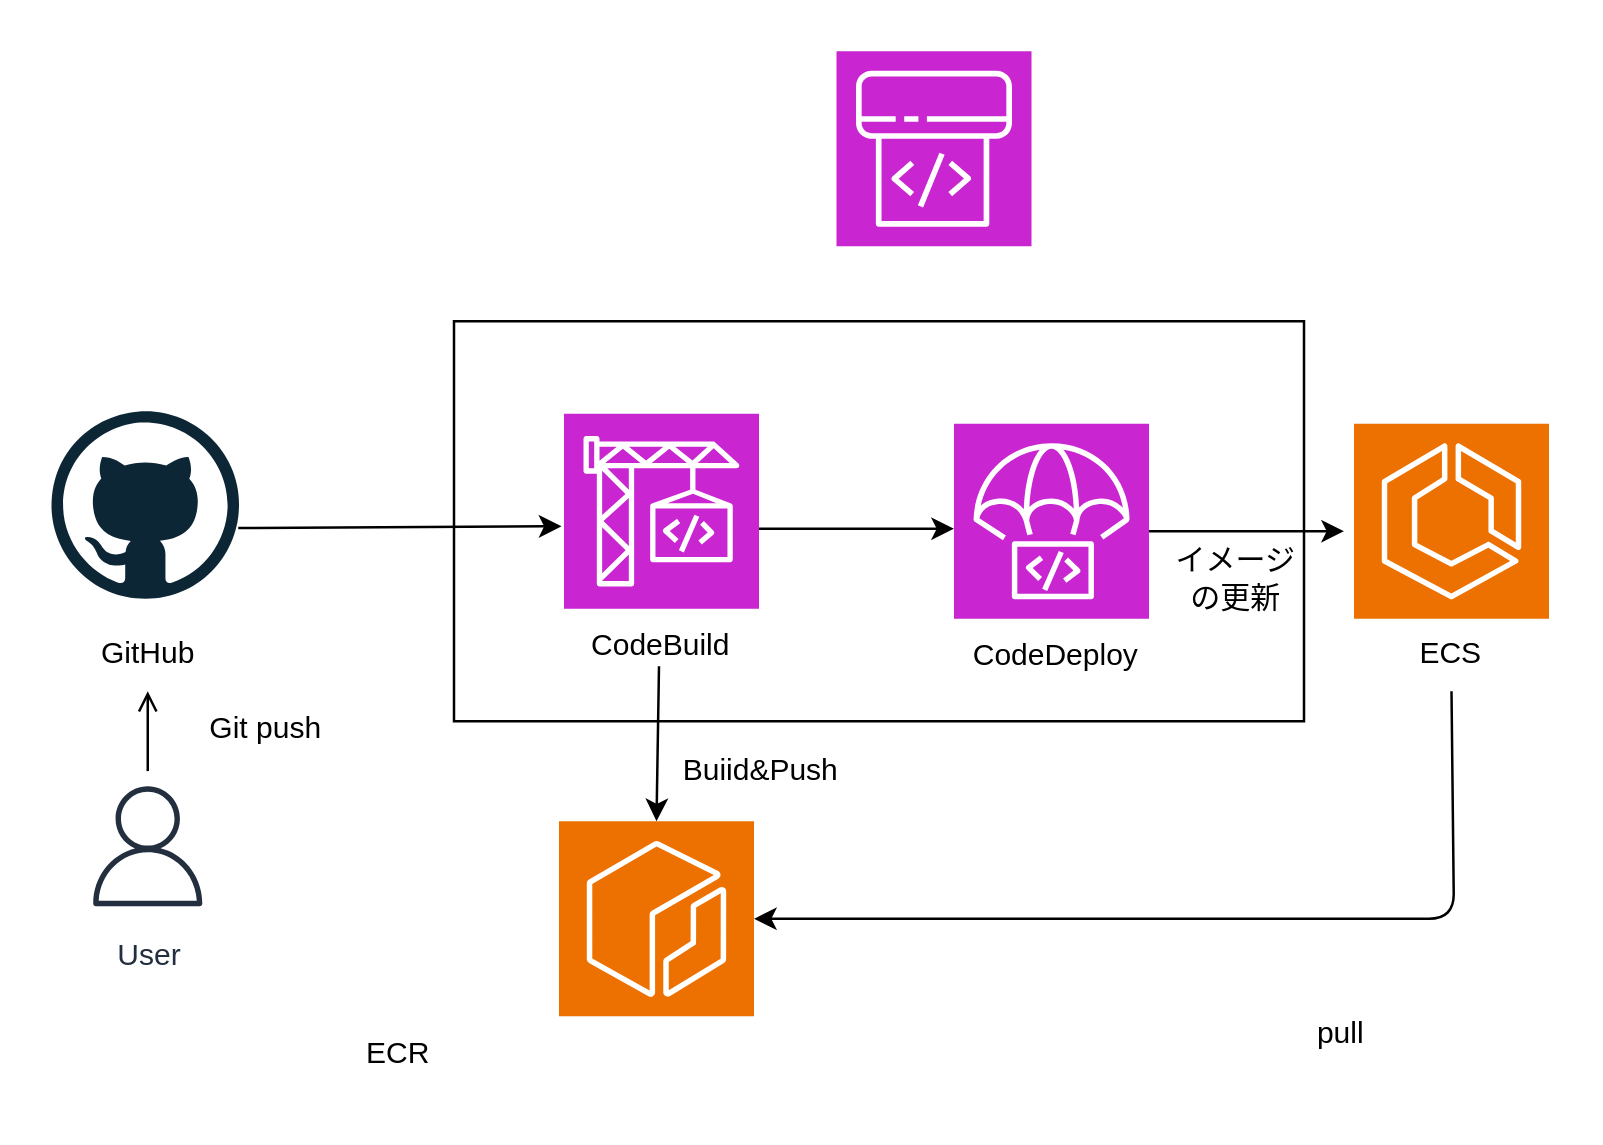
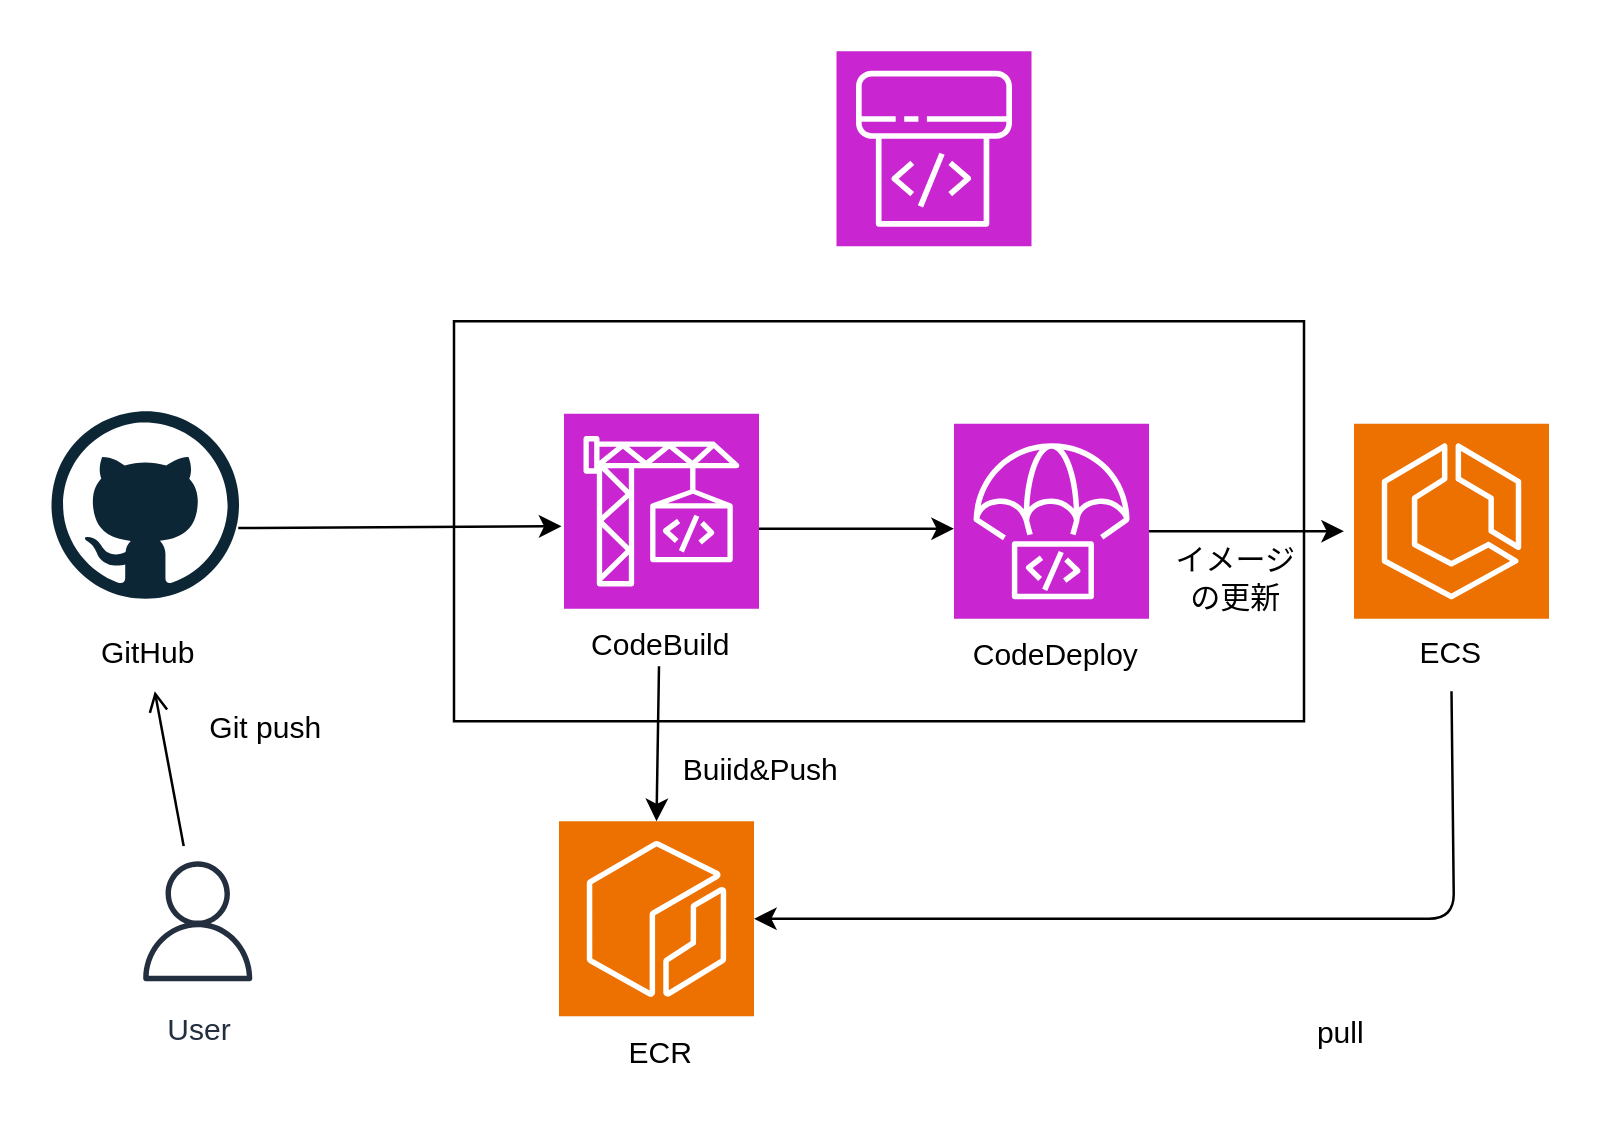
(148, 846) -> (198, 921)
(399, 1054) -> (661, 1054)
